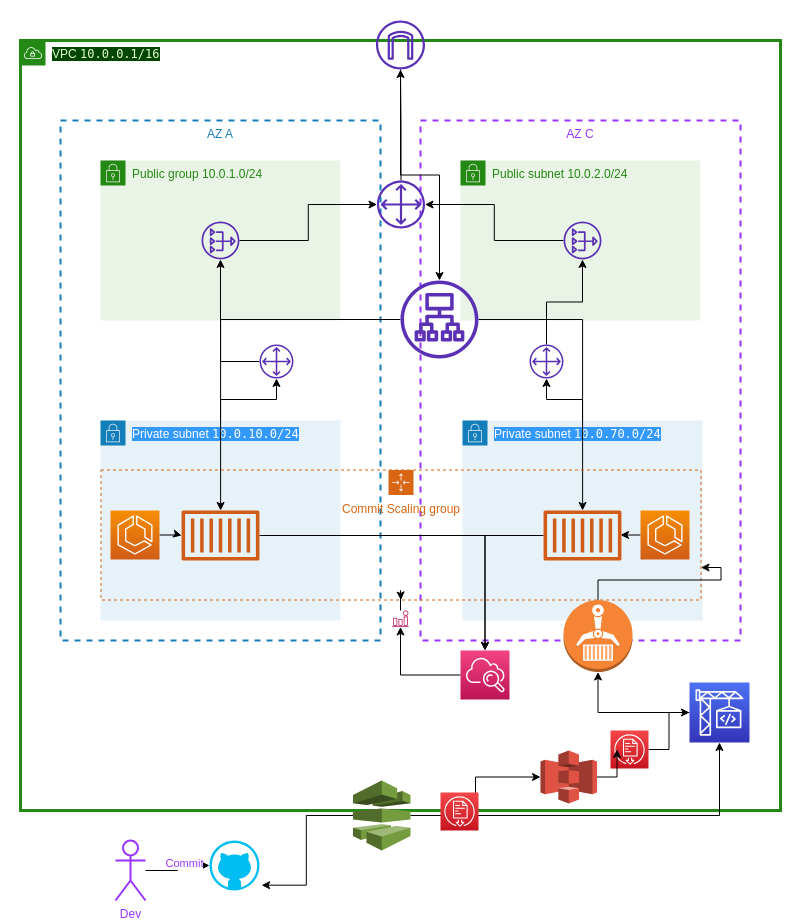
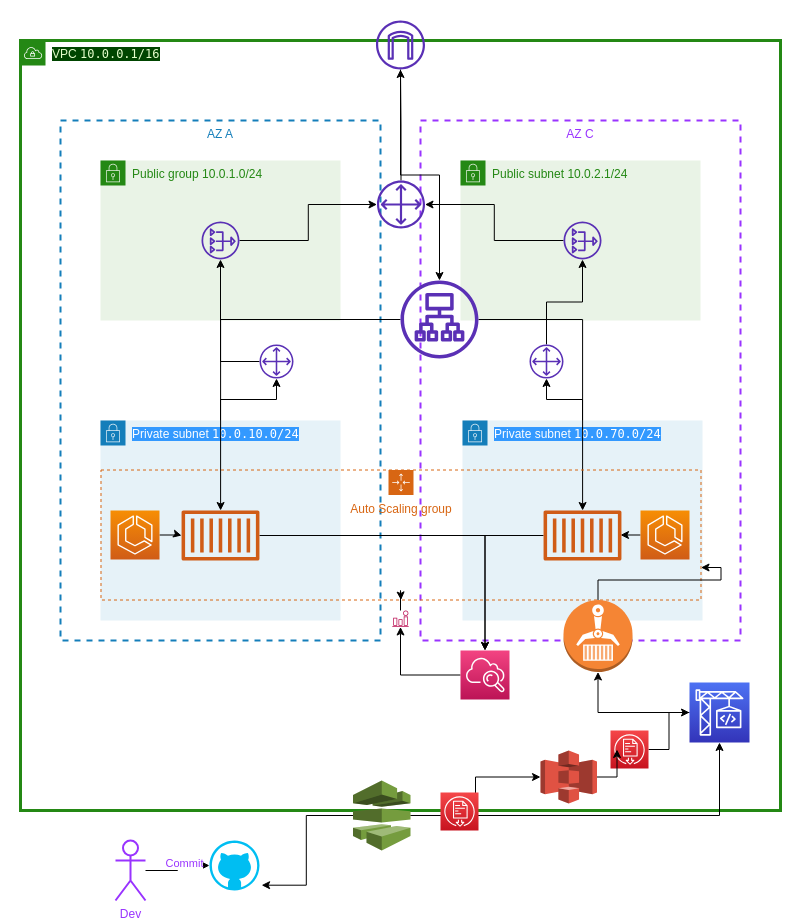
(566, 175) -> (566, 175)
(402, 510) -> (402, 510)
